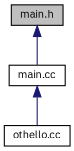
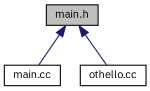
(37, 111) -> (96, 50)
